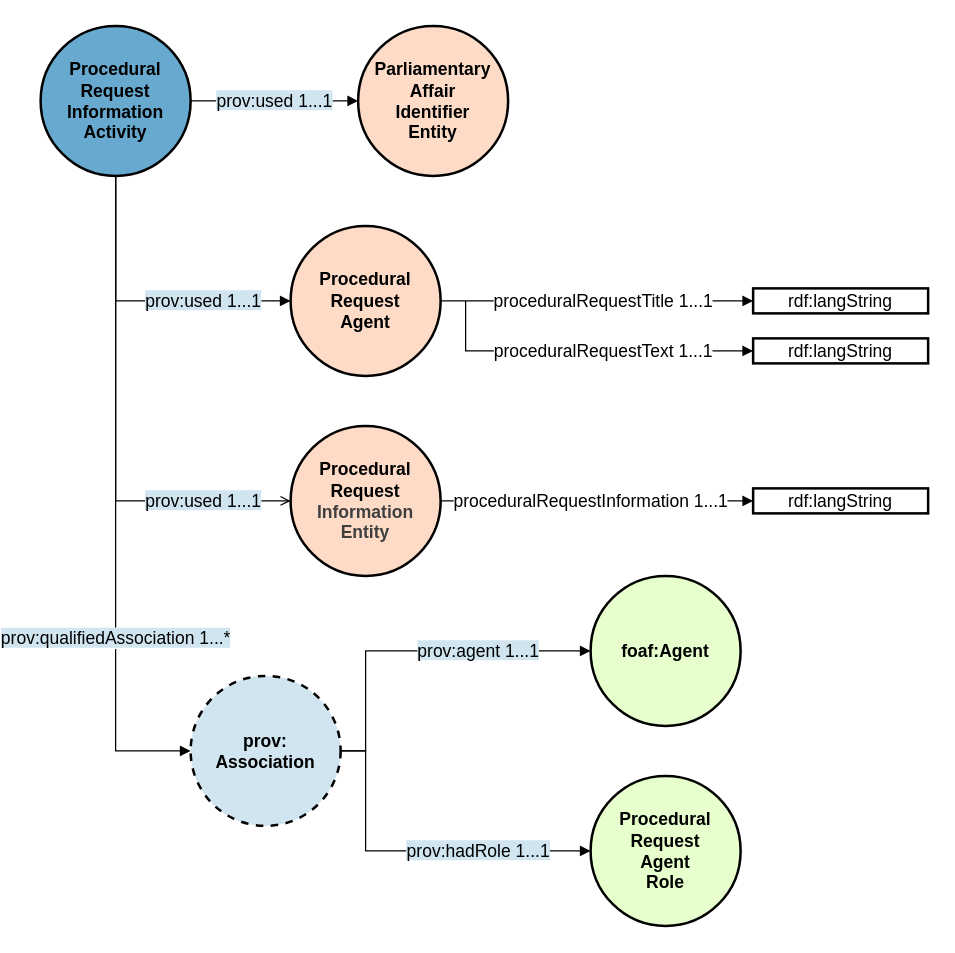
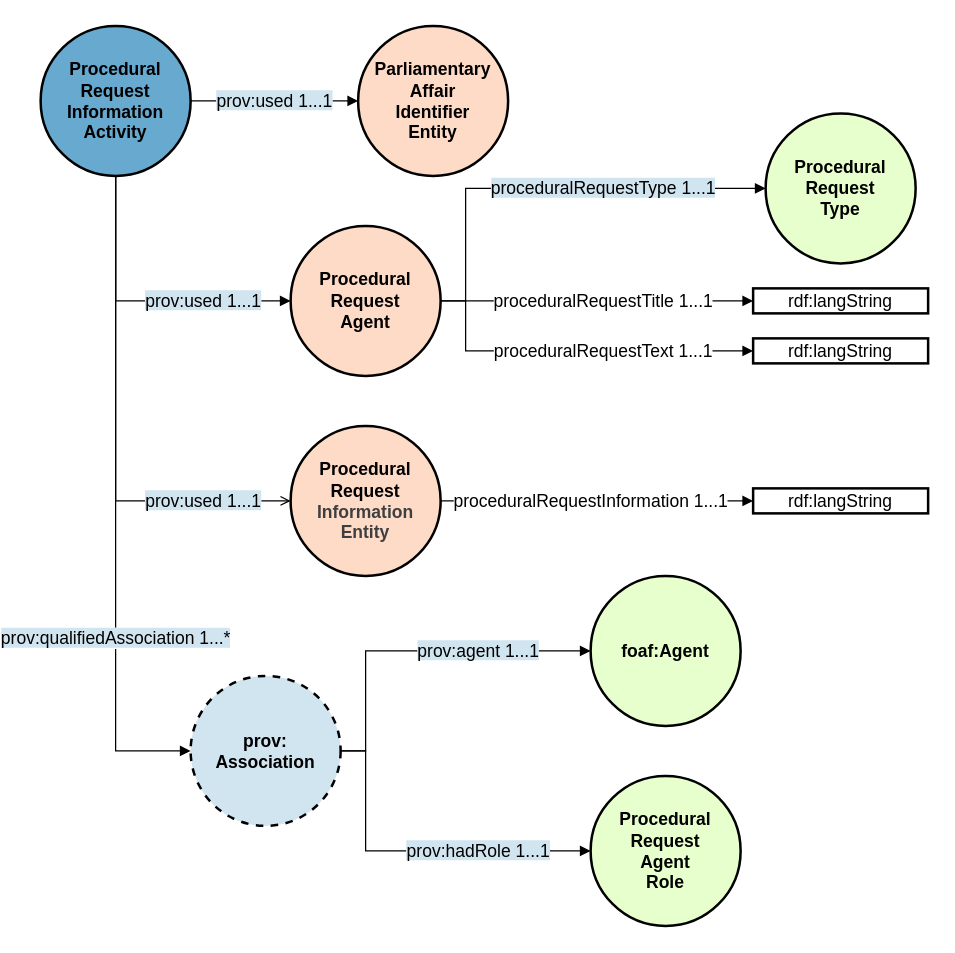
none -> (523, 188)
none -> (841, 188)
